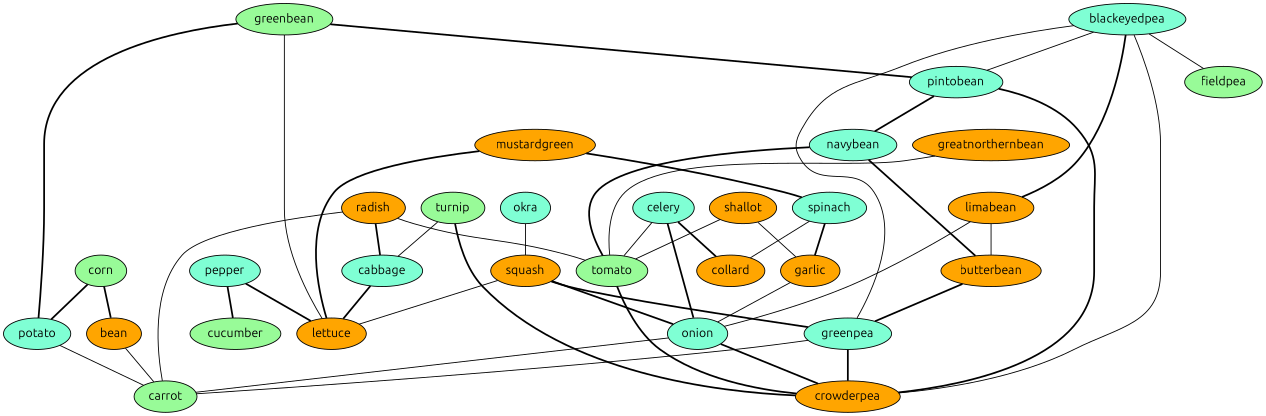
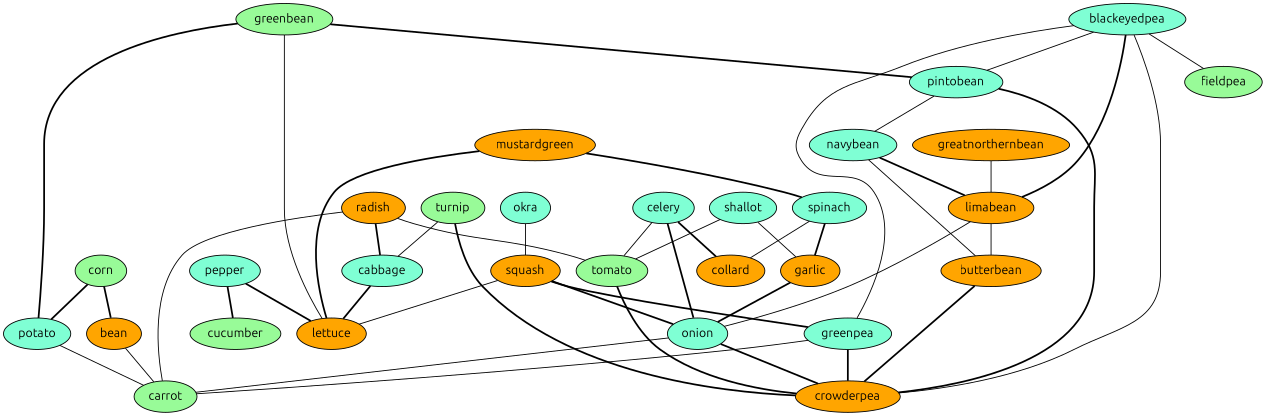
(904, 114) -> (904, 114)
(673, 162) -> (922, 177)
(744, 164) -> (991, 177)
(743, 208) -> (743, 208)
(922, 208) -> (922, 208)
(754, 302) -> (754, 302)
(919, 303) -> (919, 334)
